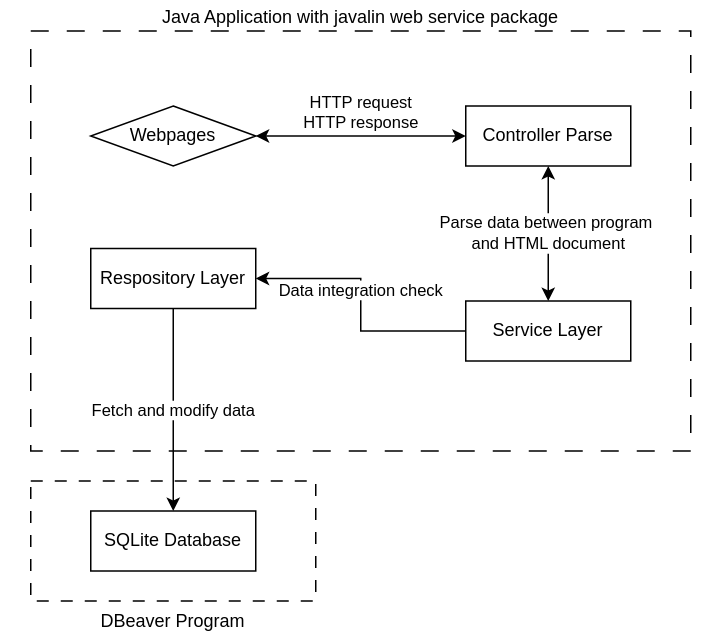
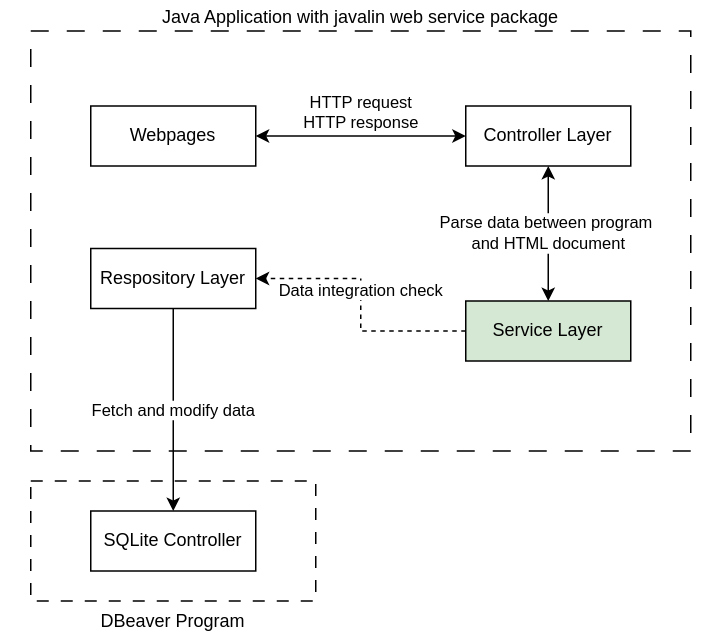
(173, 136) -> (173, 136)
(548, 136) -> (548, 136)
(396, 331) -> (396, 331)
(548, 331) -> (548, 331)
(173, 541) -> (173, 541)
